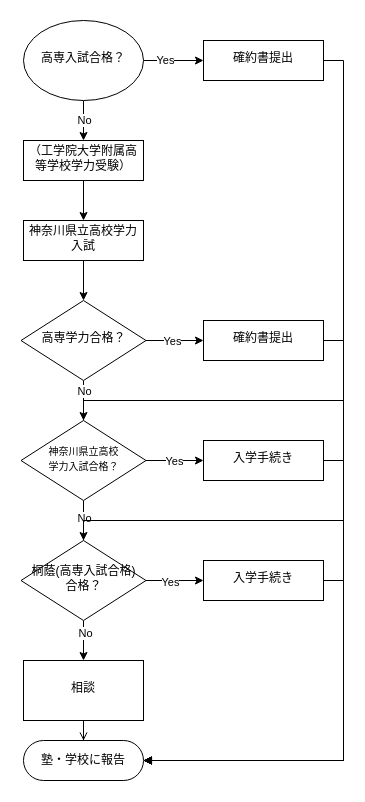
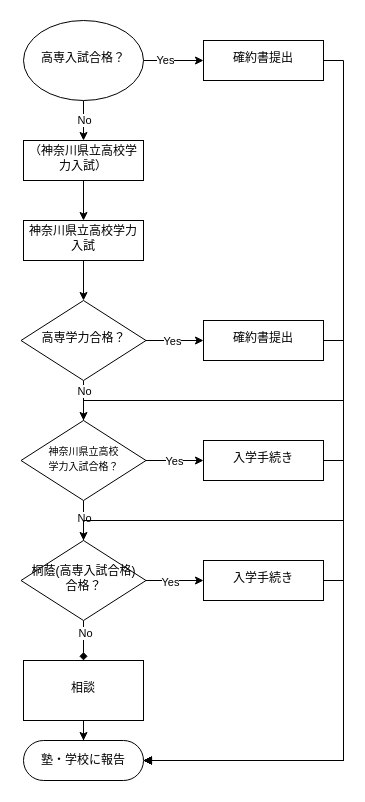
(84, 159) -> (84, 159)
(84, 652) -> (84, 651)
(84, 733) -> (84, 732)
